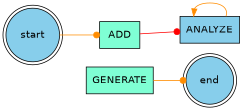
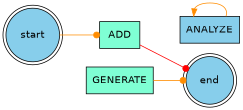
(157, 33) -> (162, 56)
